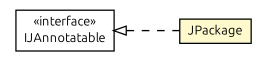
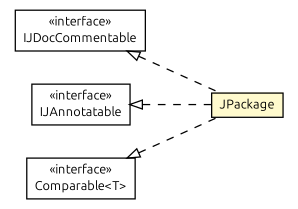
none -> (80, 31)
none -> (80, 178)
